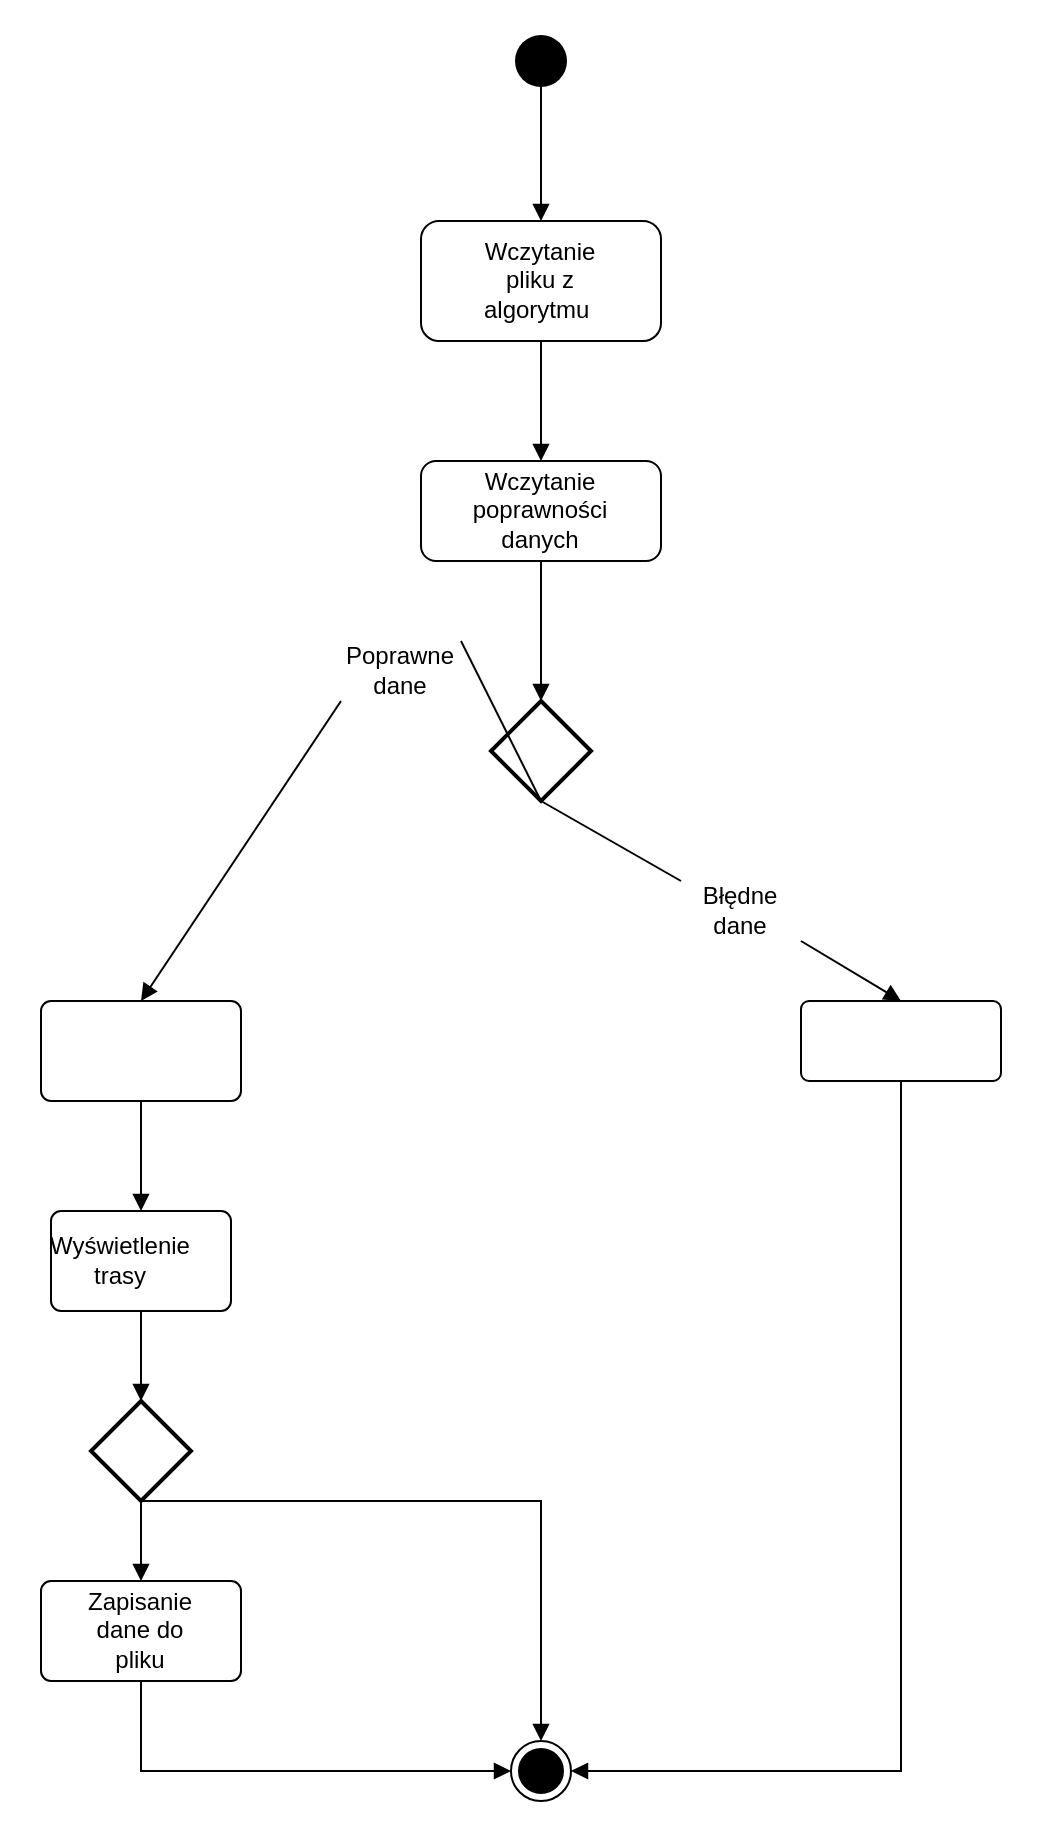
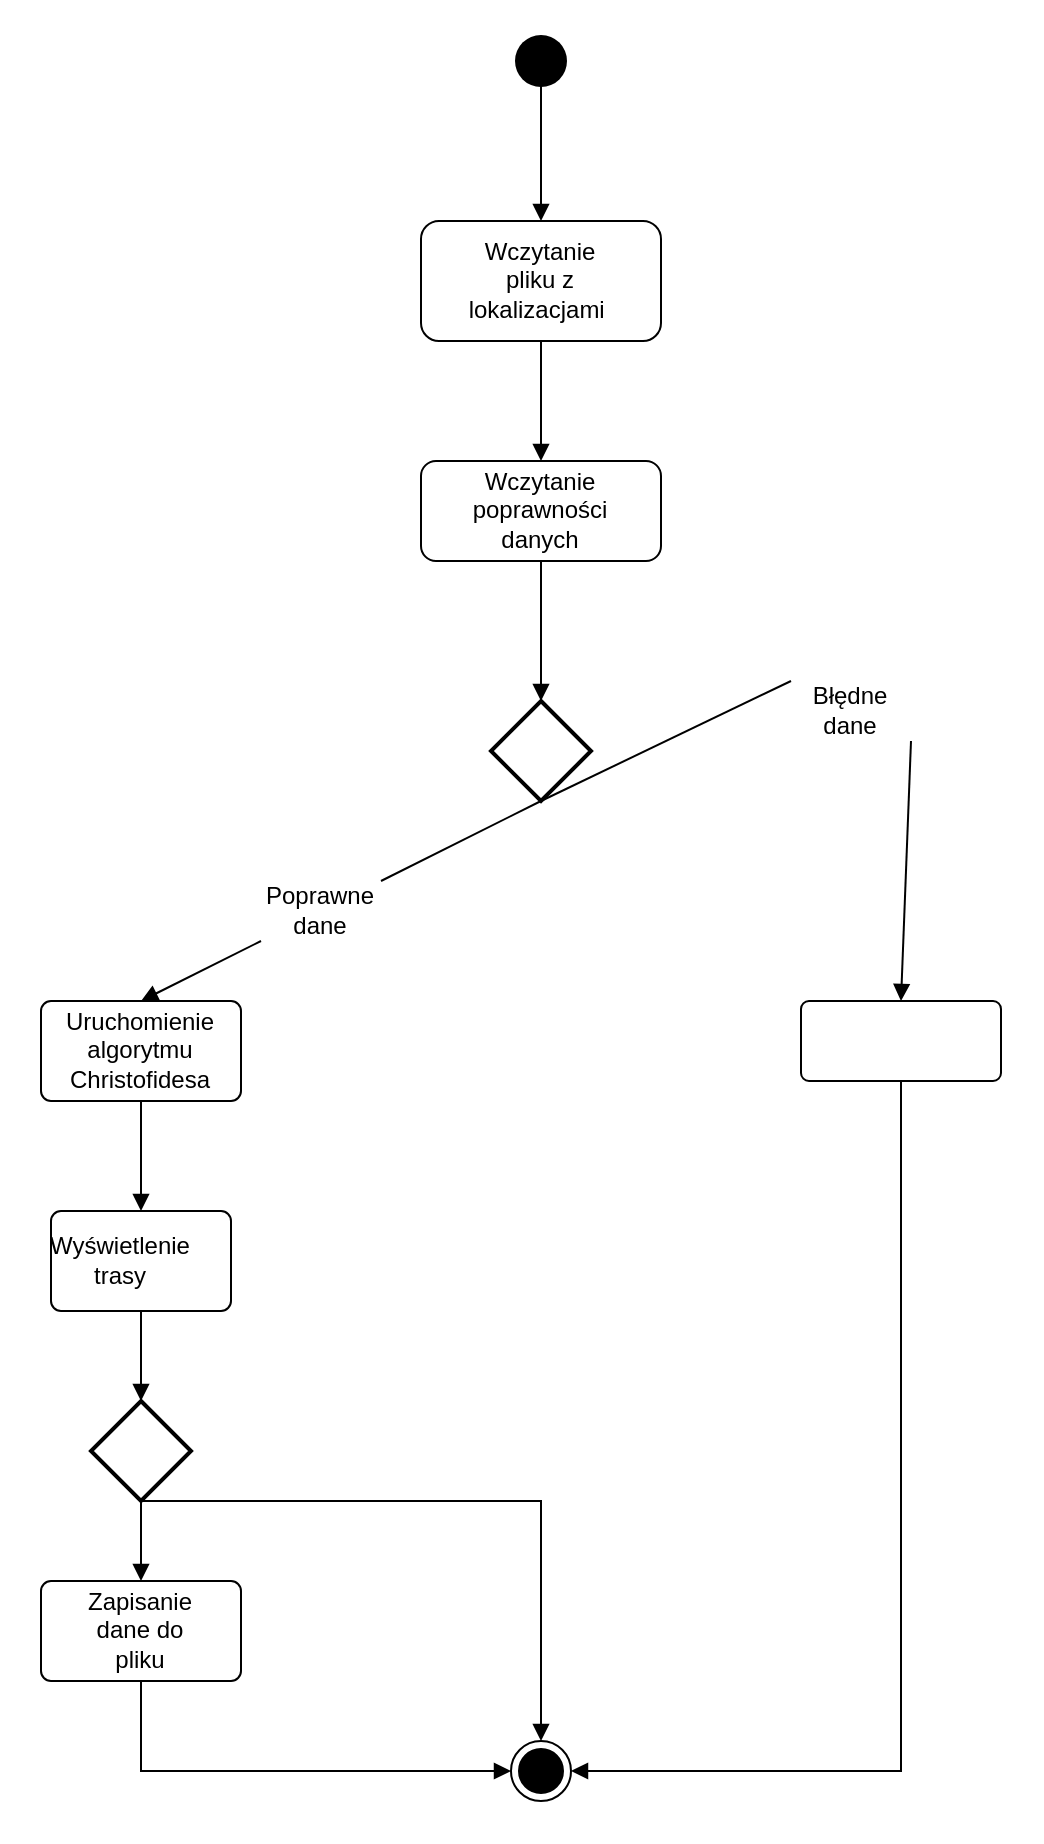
(541, 281) -> (541, 281)
(401, 671) -> (321, 911)
(741, 911) -> (851, 711)
none -> (141, 1051)
